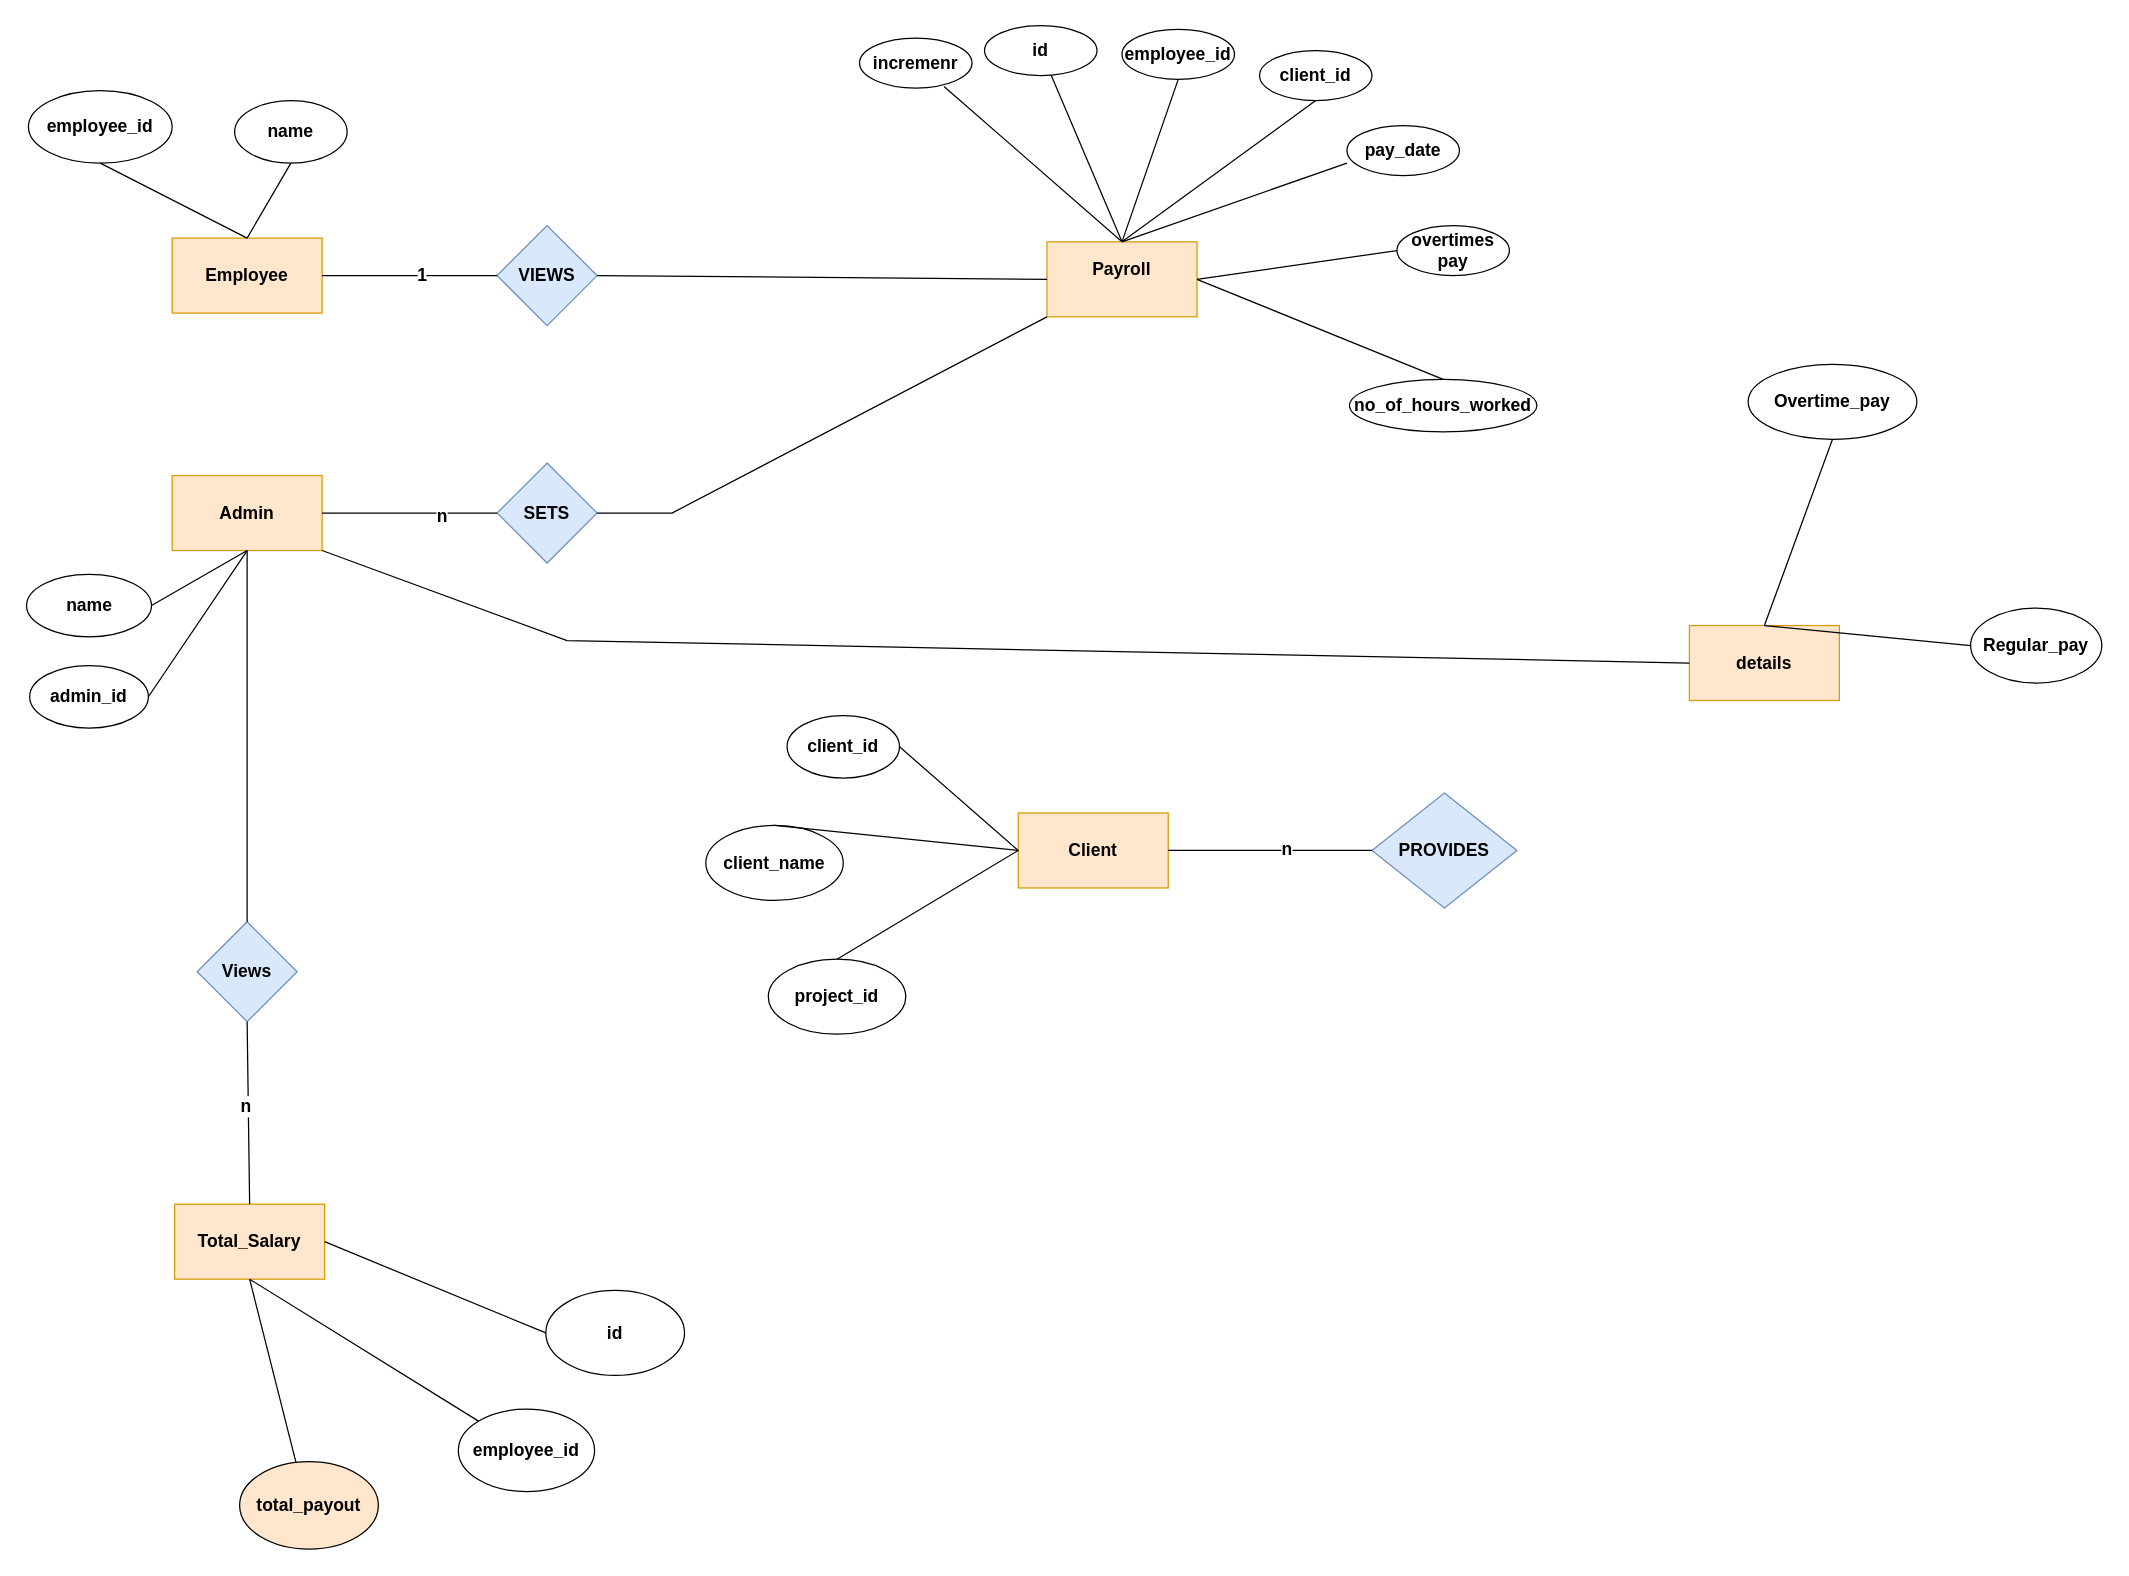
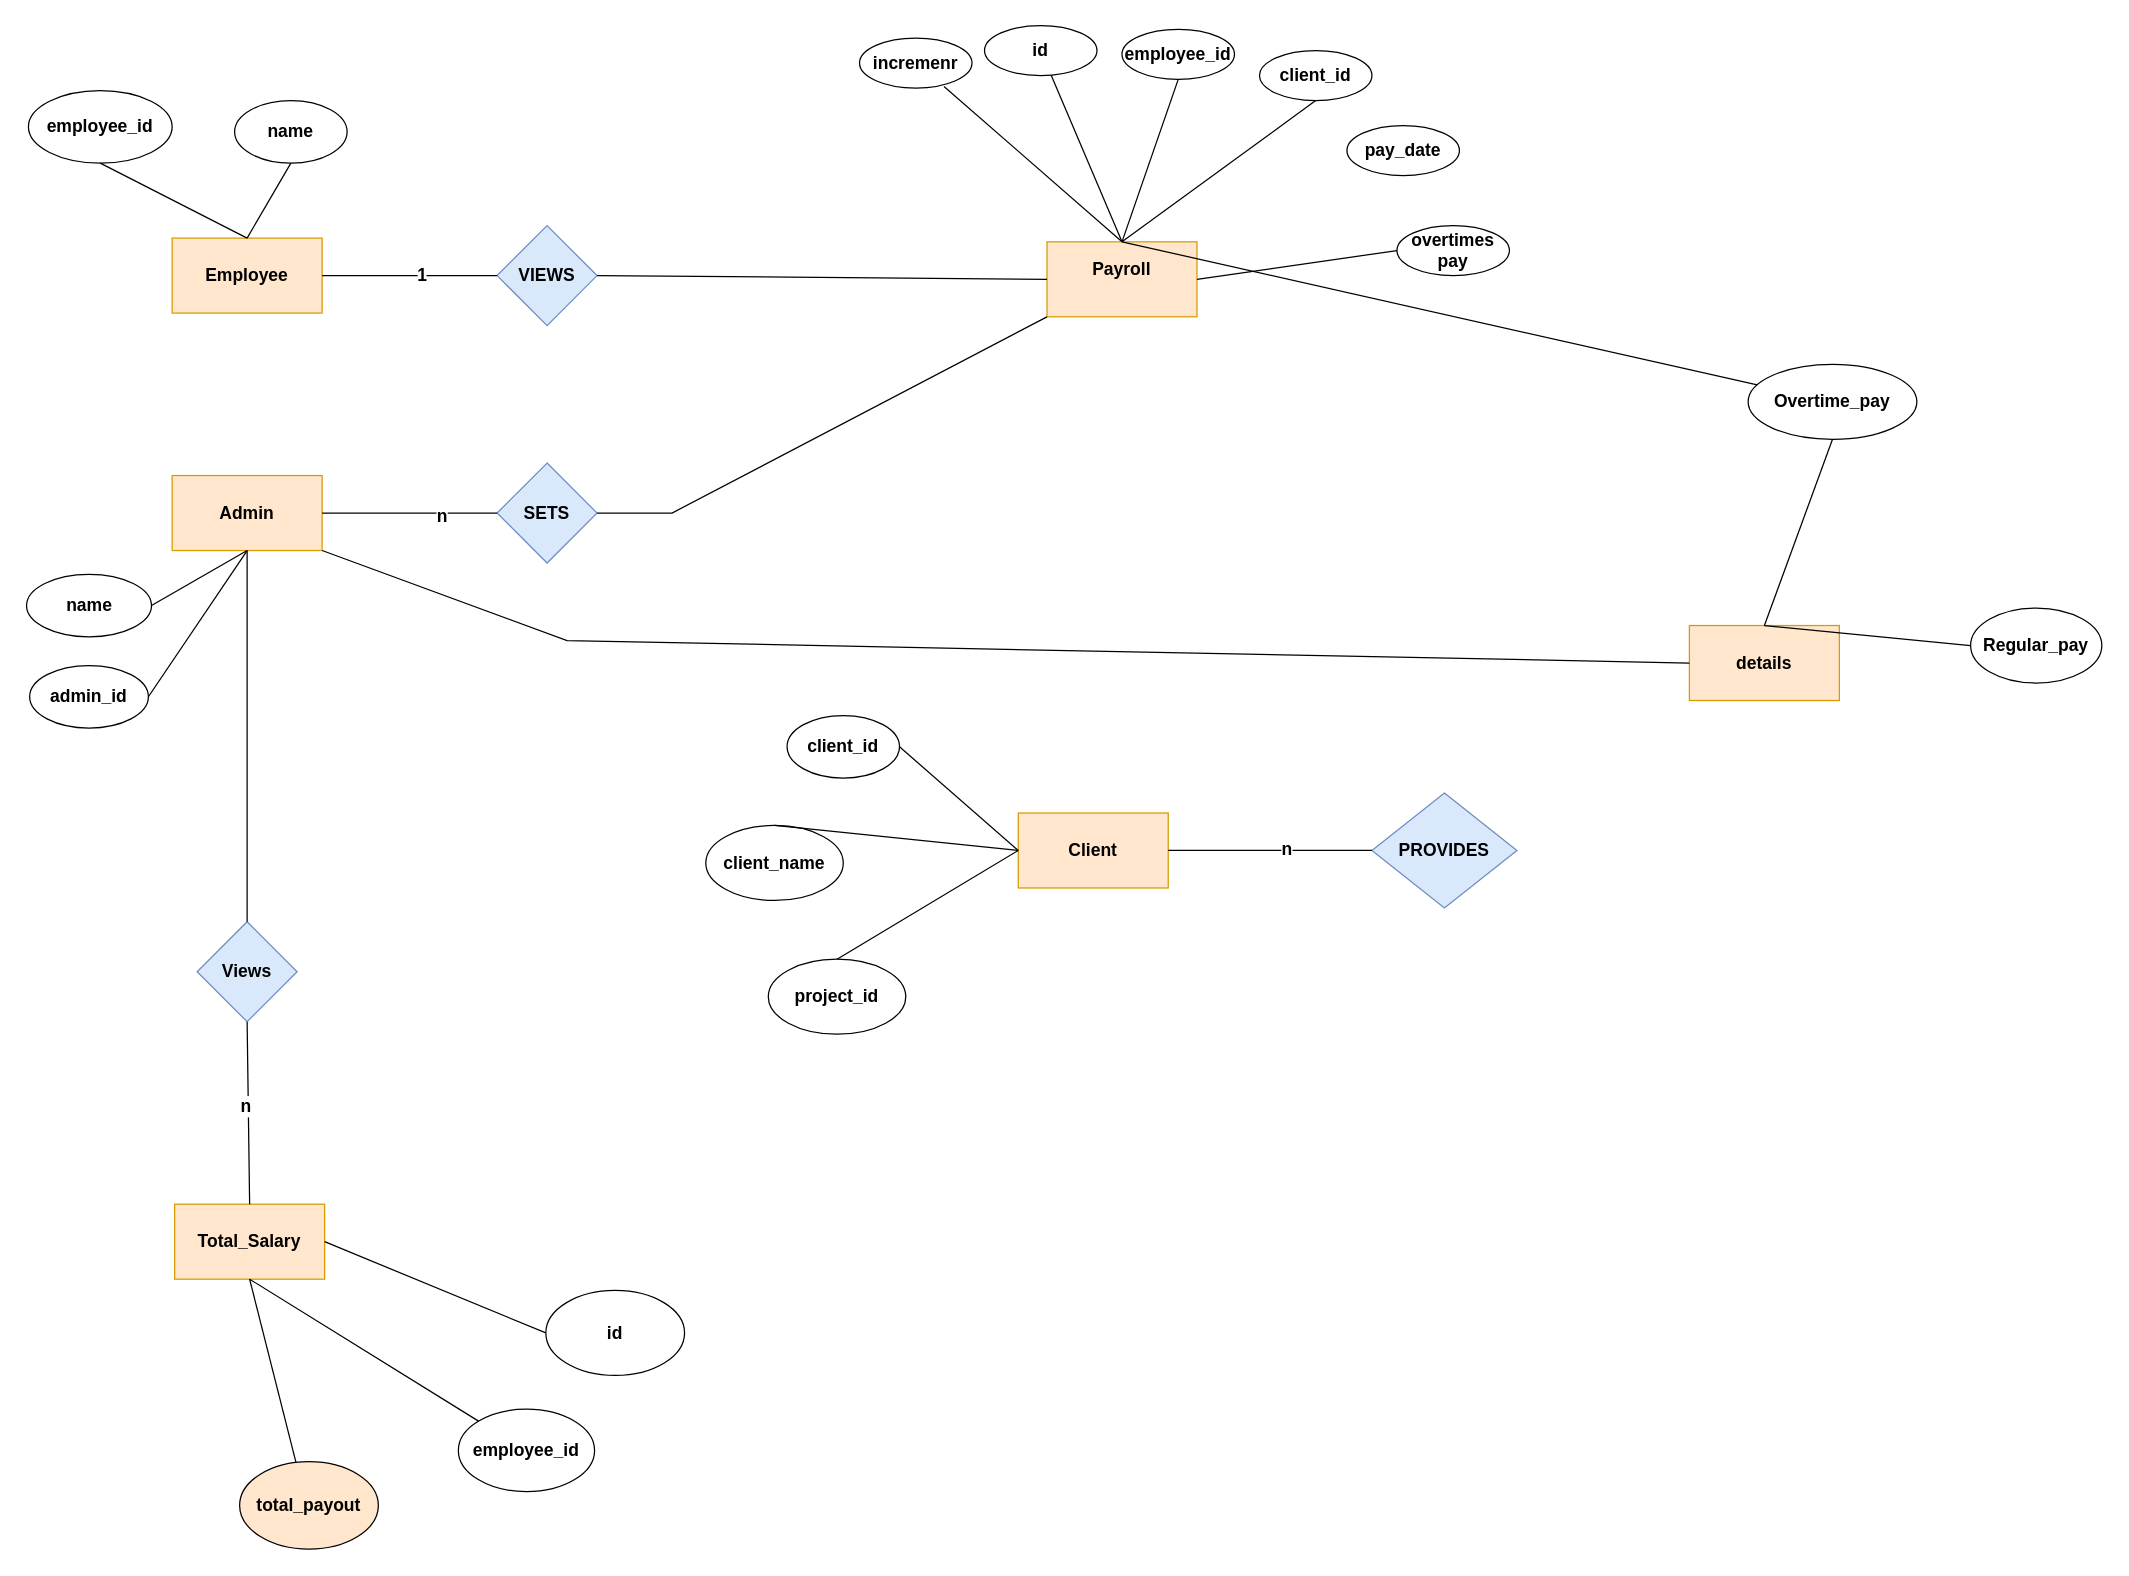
(1236, 202) -> (1507, 329)
(1321, 330) -> none
(1443, 406) -> none
